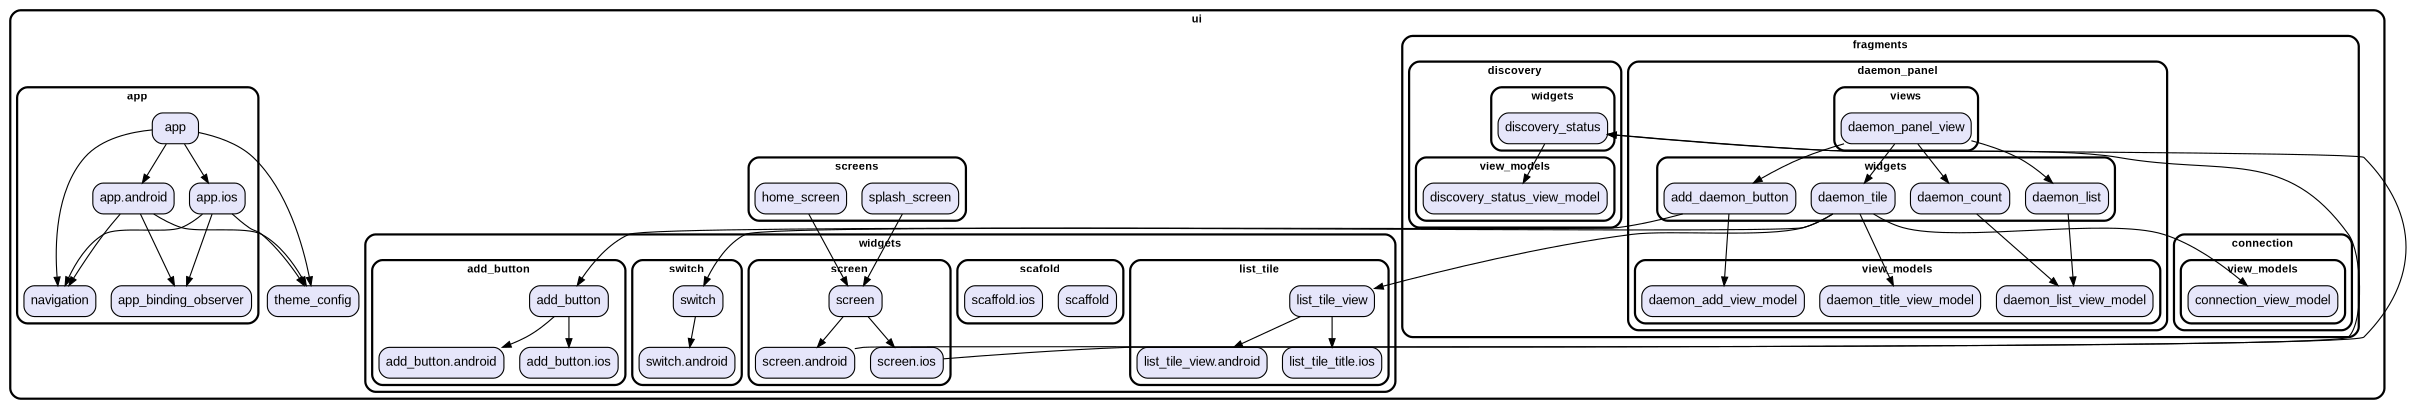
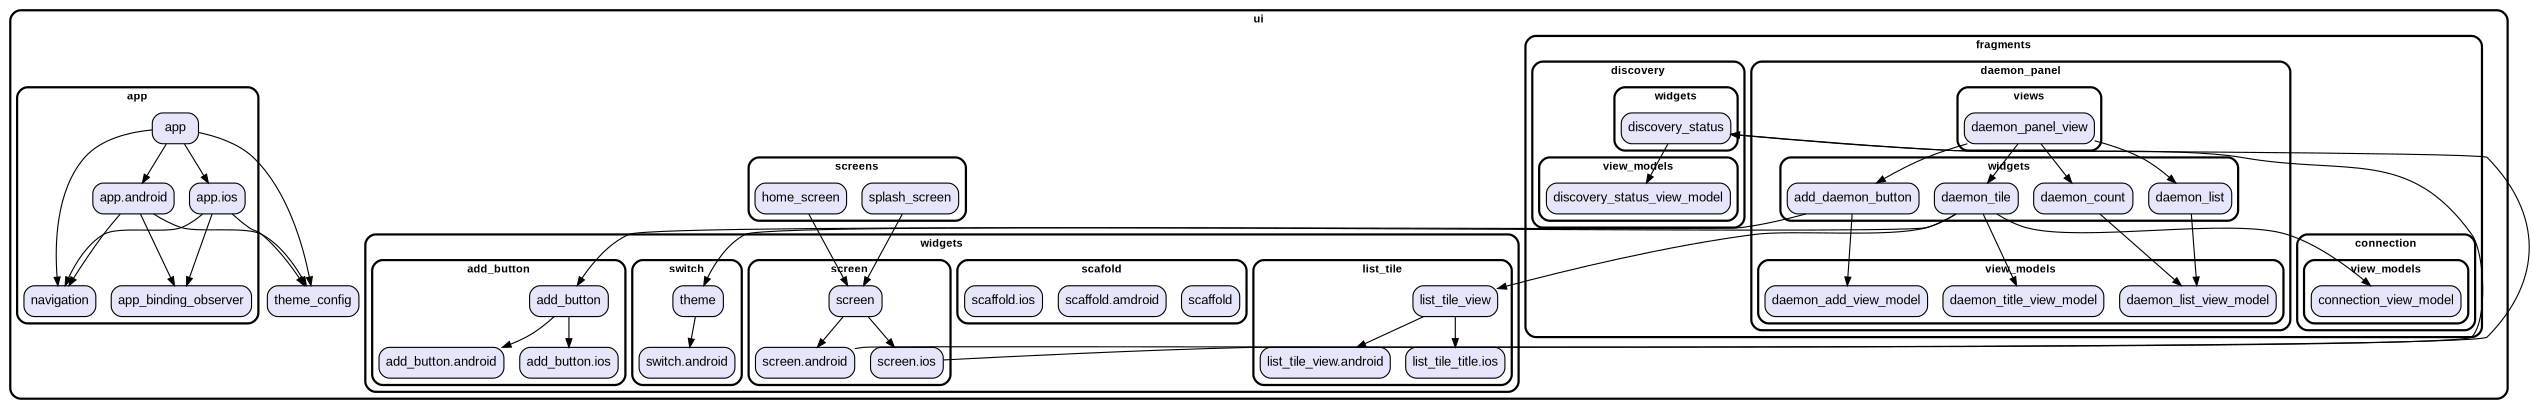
(698, 301) -> (698, 301)
none -> (1112, 301)
